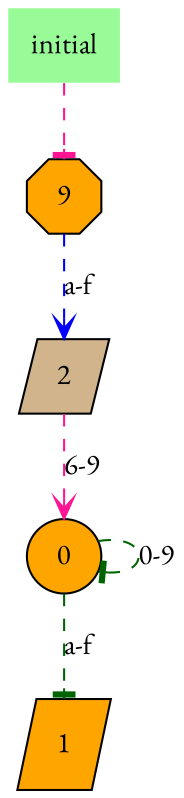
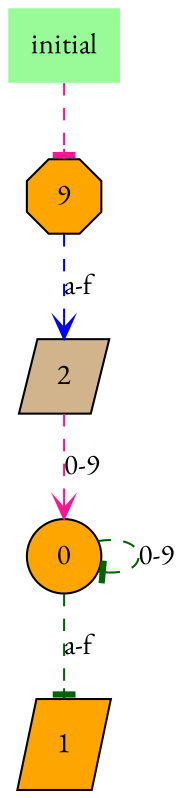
(83, 466) -> (83, 466)
